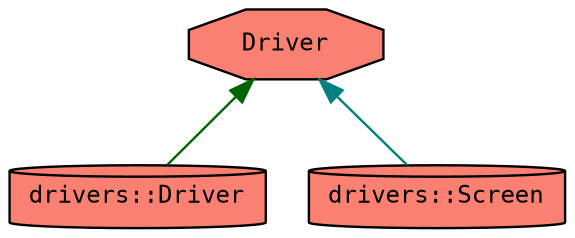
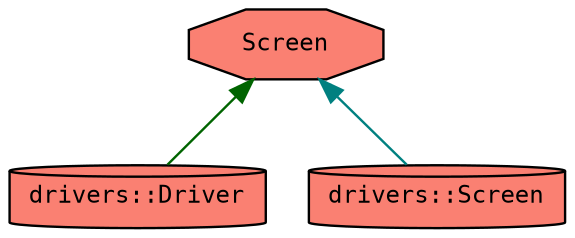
(286, 44) -> (286, 44)
